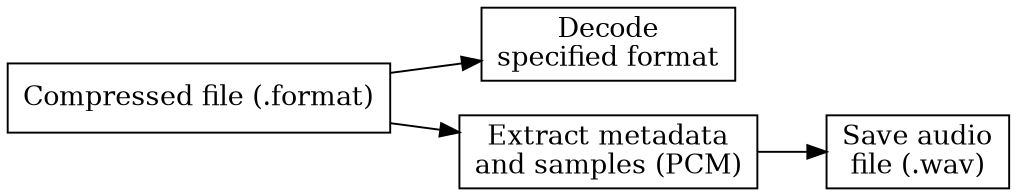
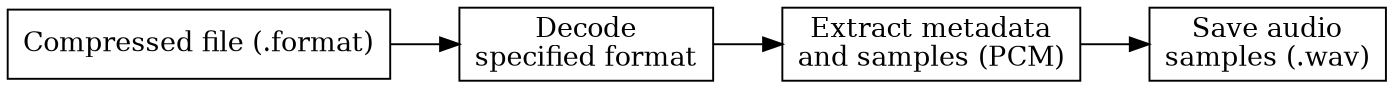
(415, 126) -> (738, 44)
(918, 152) -> (1268, 44)
